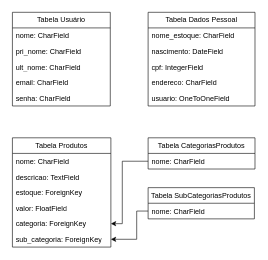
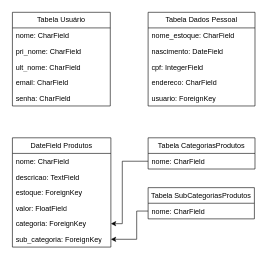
(191, 99) -> (186, 99)
(62, 146) -> (62, 146)
